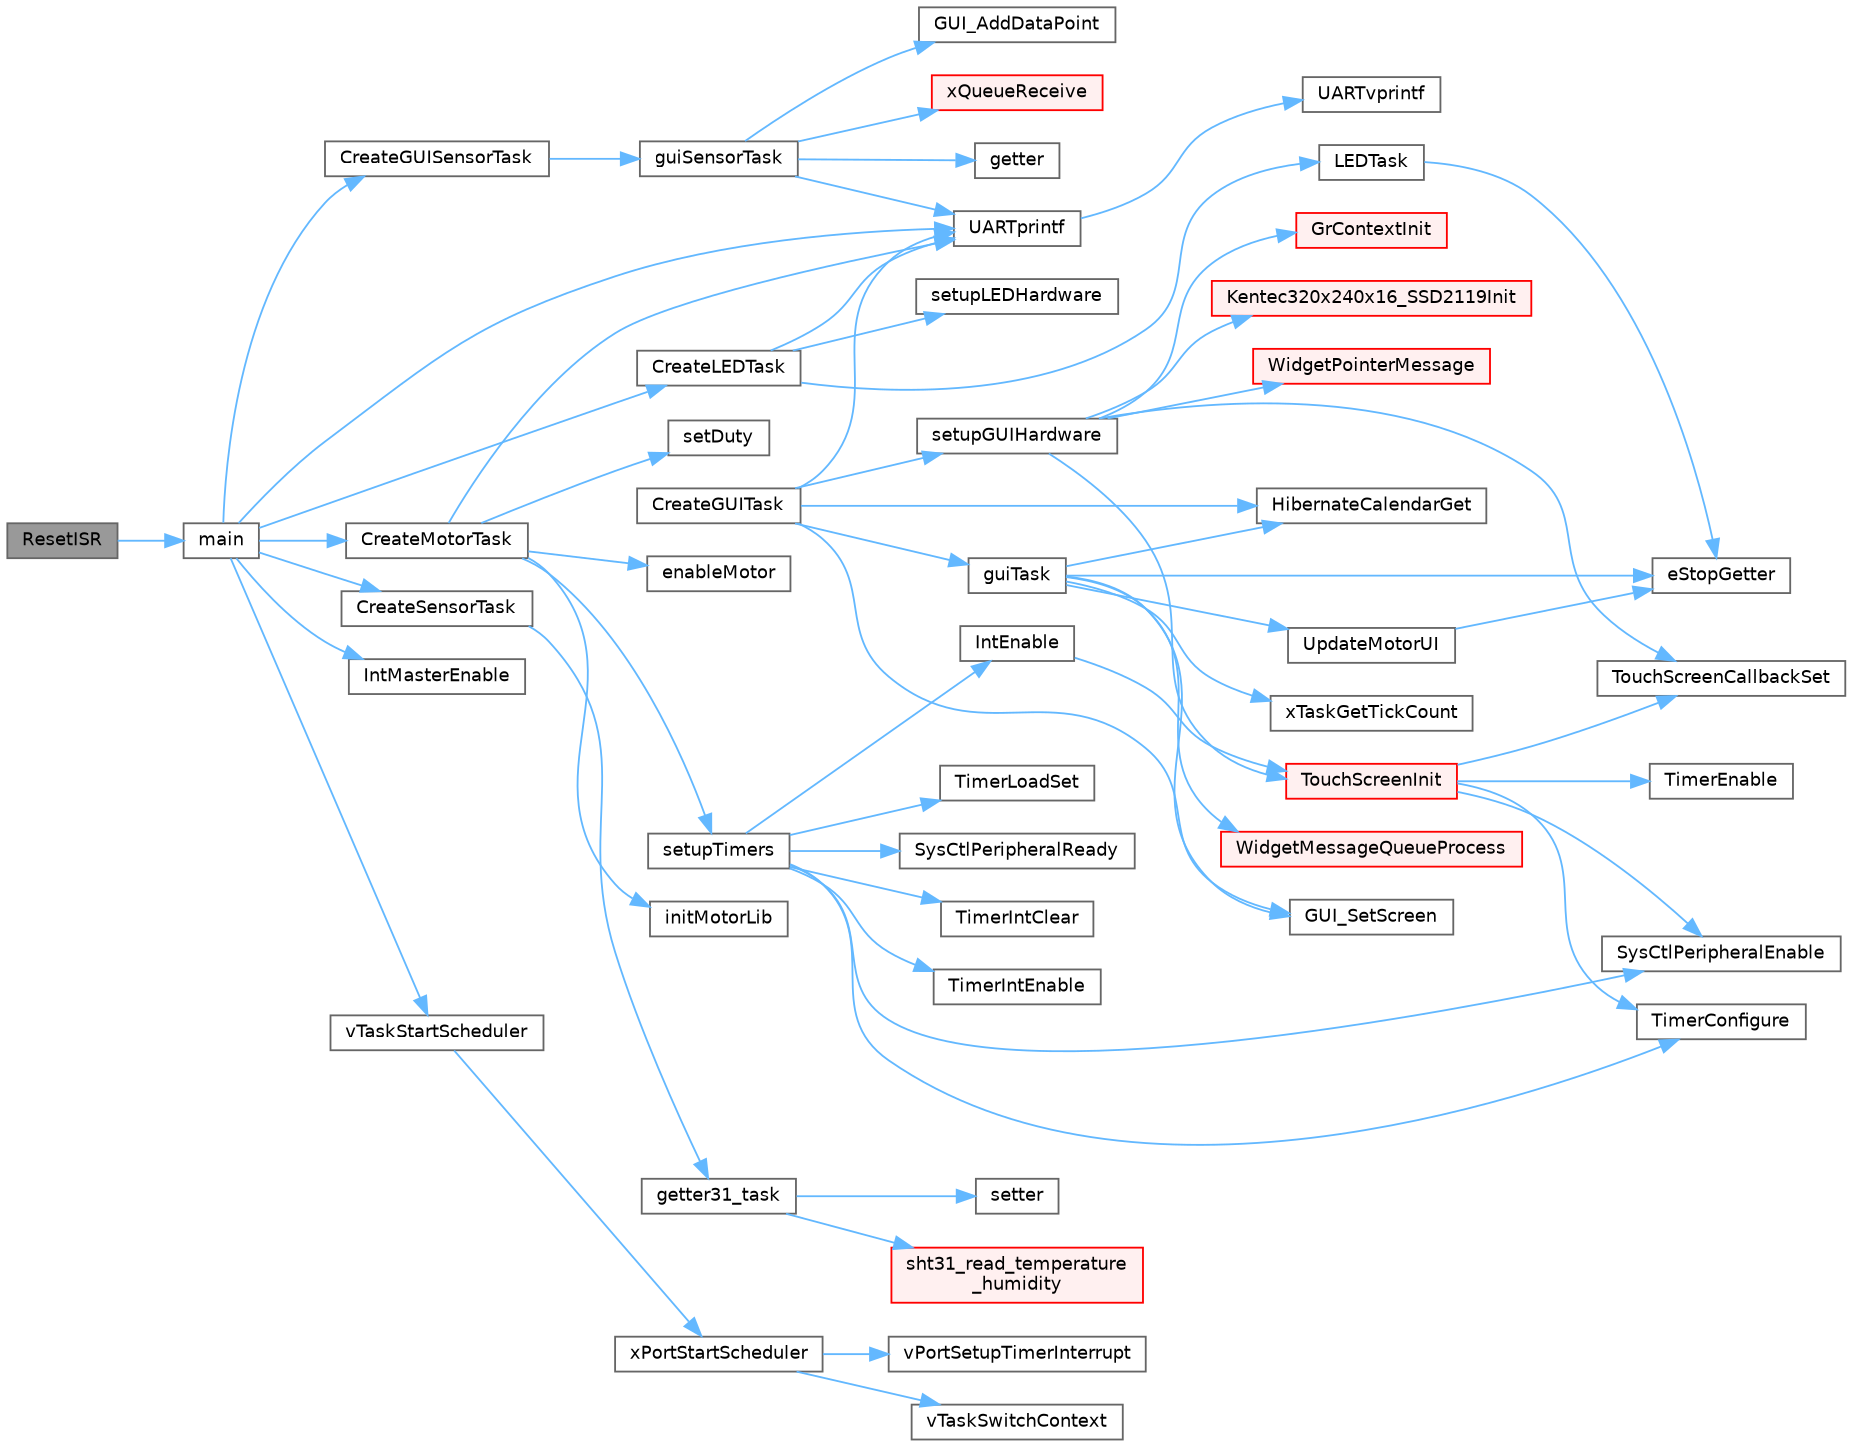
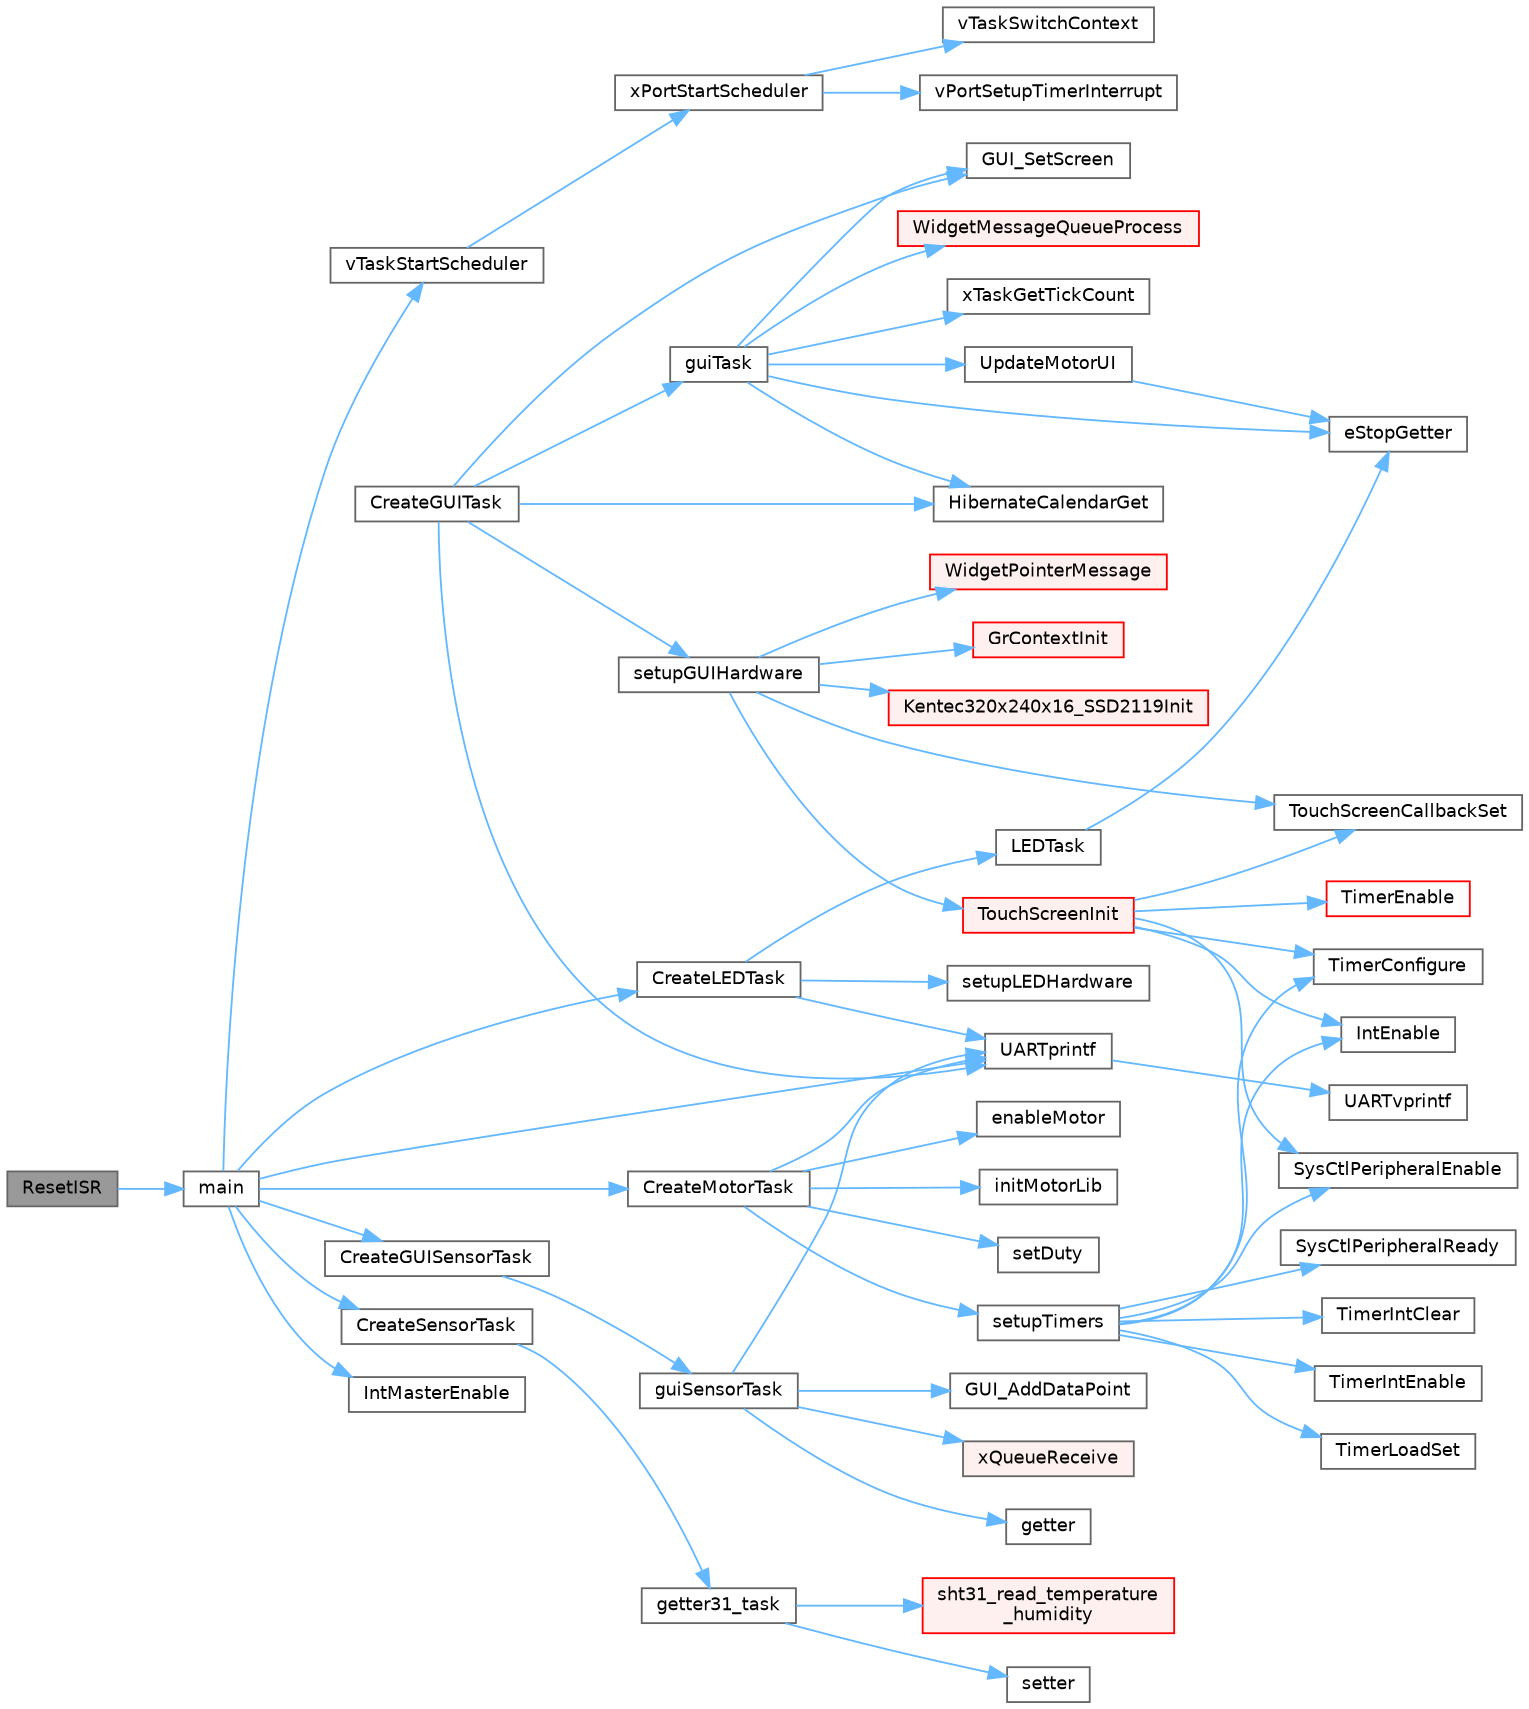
(1017, 93) -> (1048, 1459)
(1165, 702) -> (1244, 978)
(1721, 781) -> (1398, 899)
